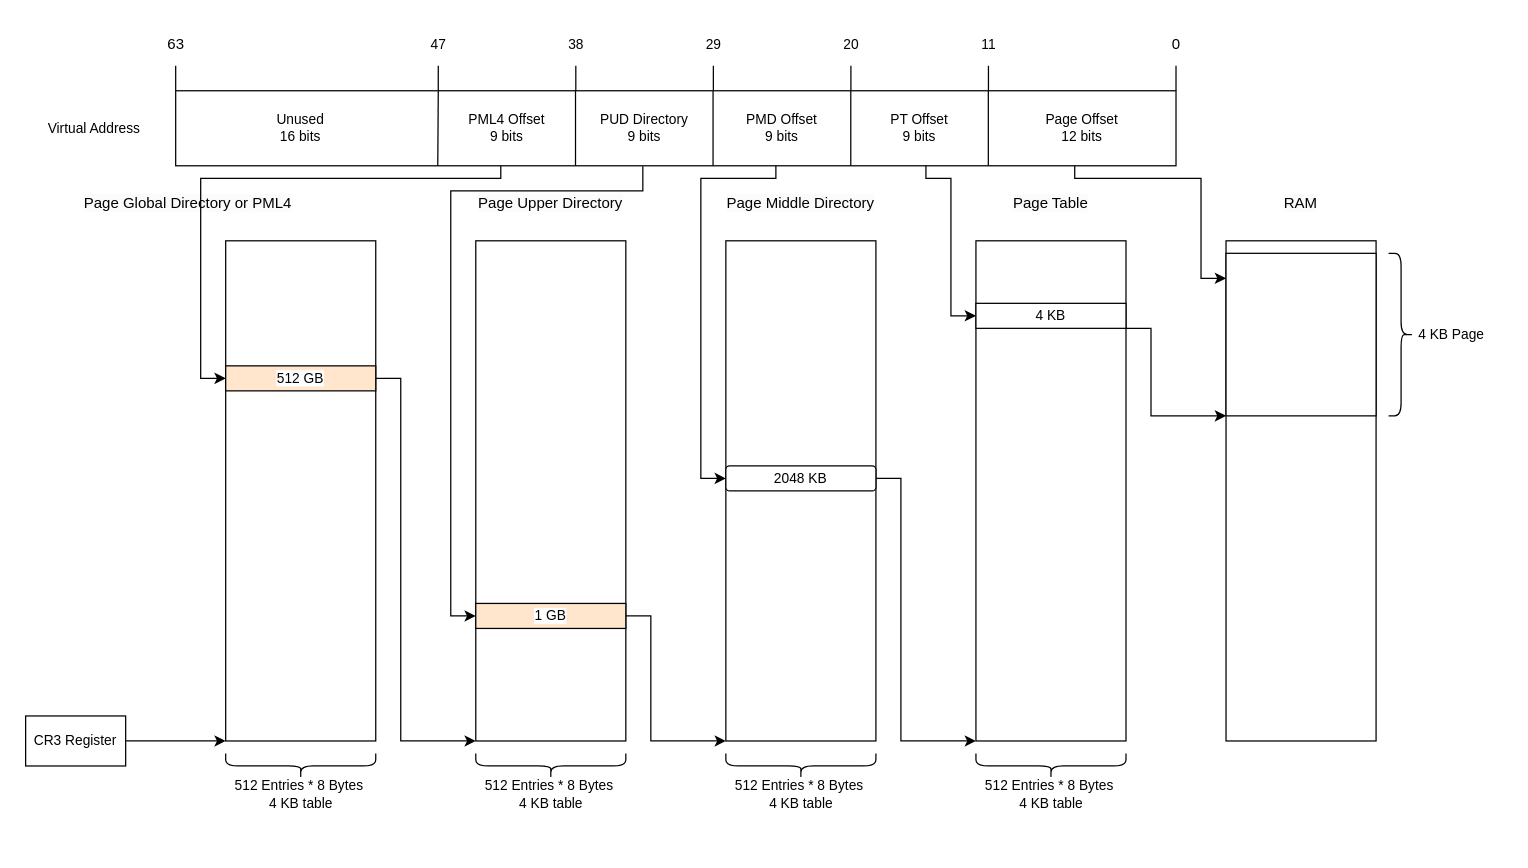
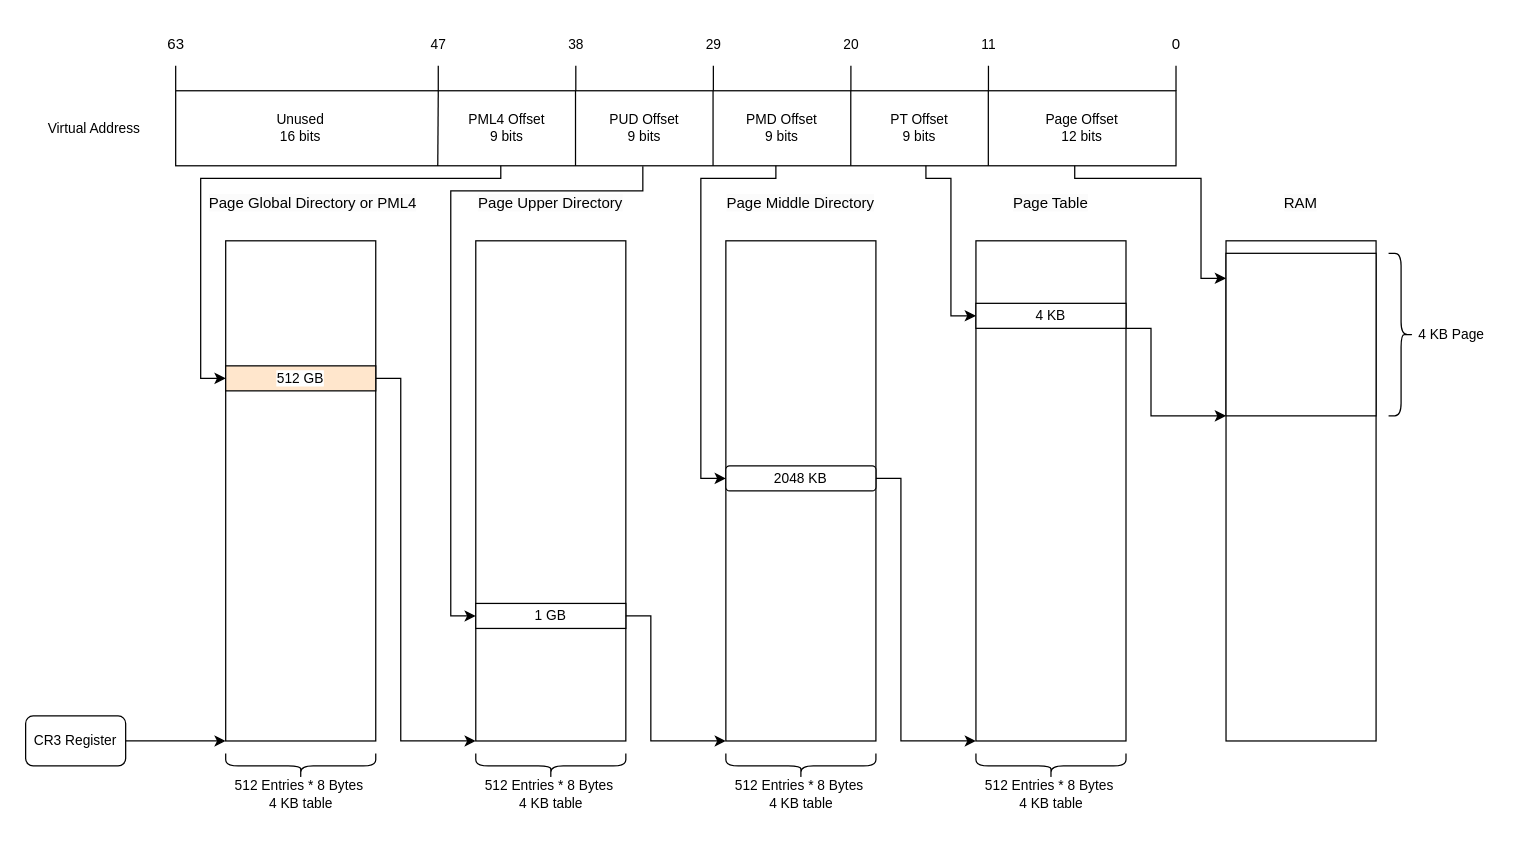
(644, 128) -> (644, 128)
(188, 203) -> (313, 203)
(551, 616) -> (551, 616)
(76, 741) -> (76, 741)
